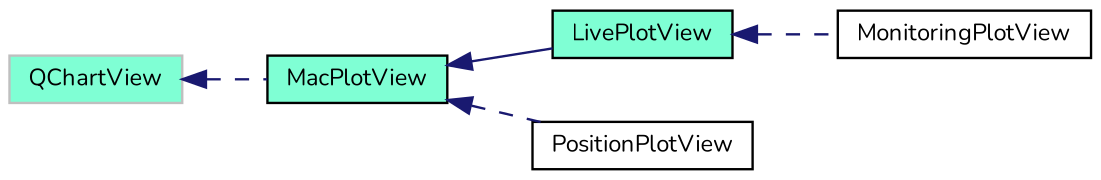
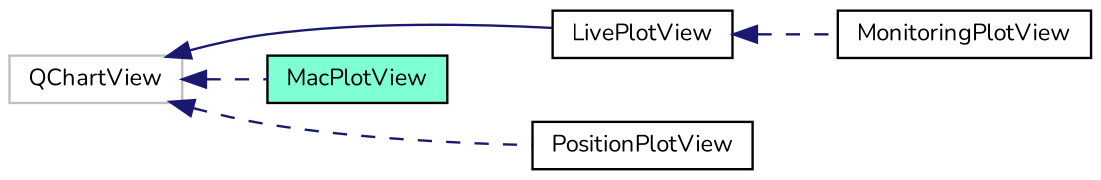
(643, 34) -> (643, 34)
(512, 55) -> (370, 26)
(96, 79) -> (96, 79)
(508, 114) -> (361, 136)
